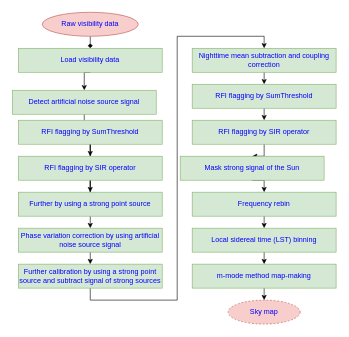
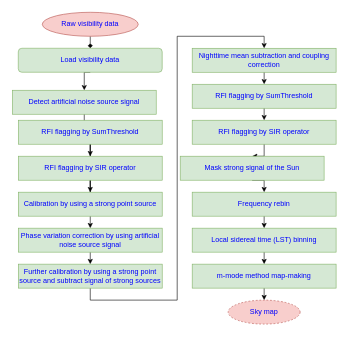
(90, 60) -> (90, 60)
(90, 204) -> (90, 204)
